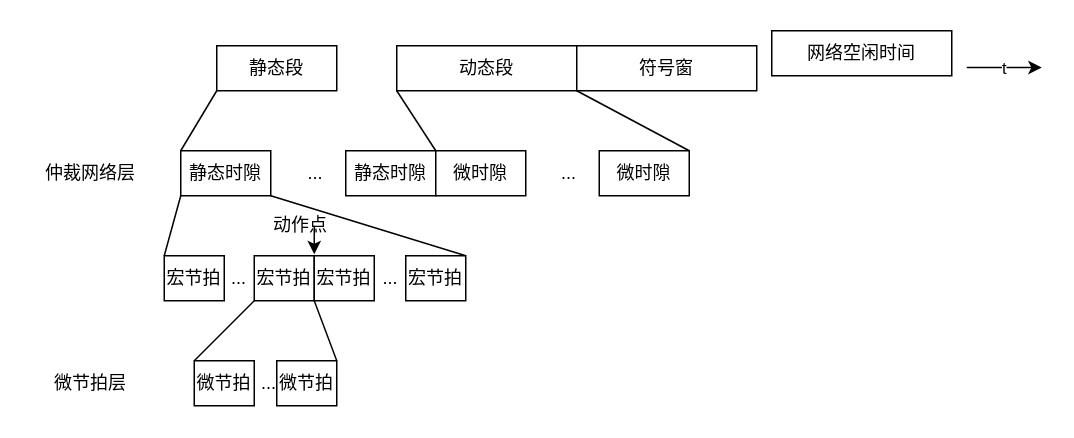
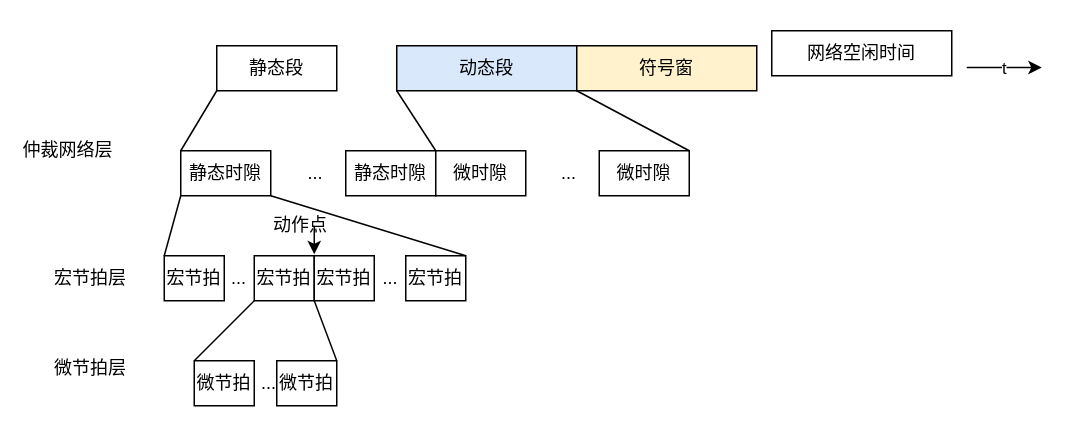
(487, 68) -> (487, 68)
(667, 68) -> (667, 68)
(91, 173) -> (68, 151)
none -> (91, 278)
(91, 383) -> (91, 368)
